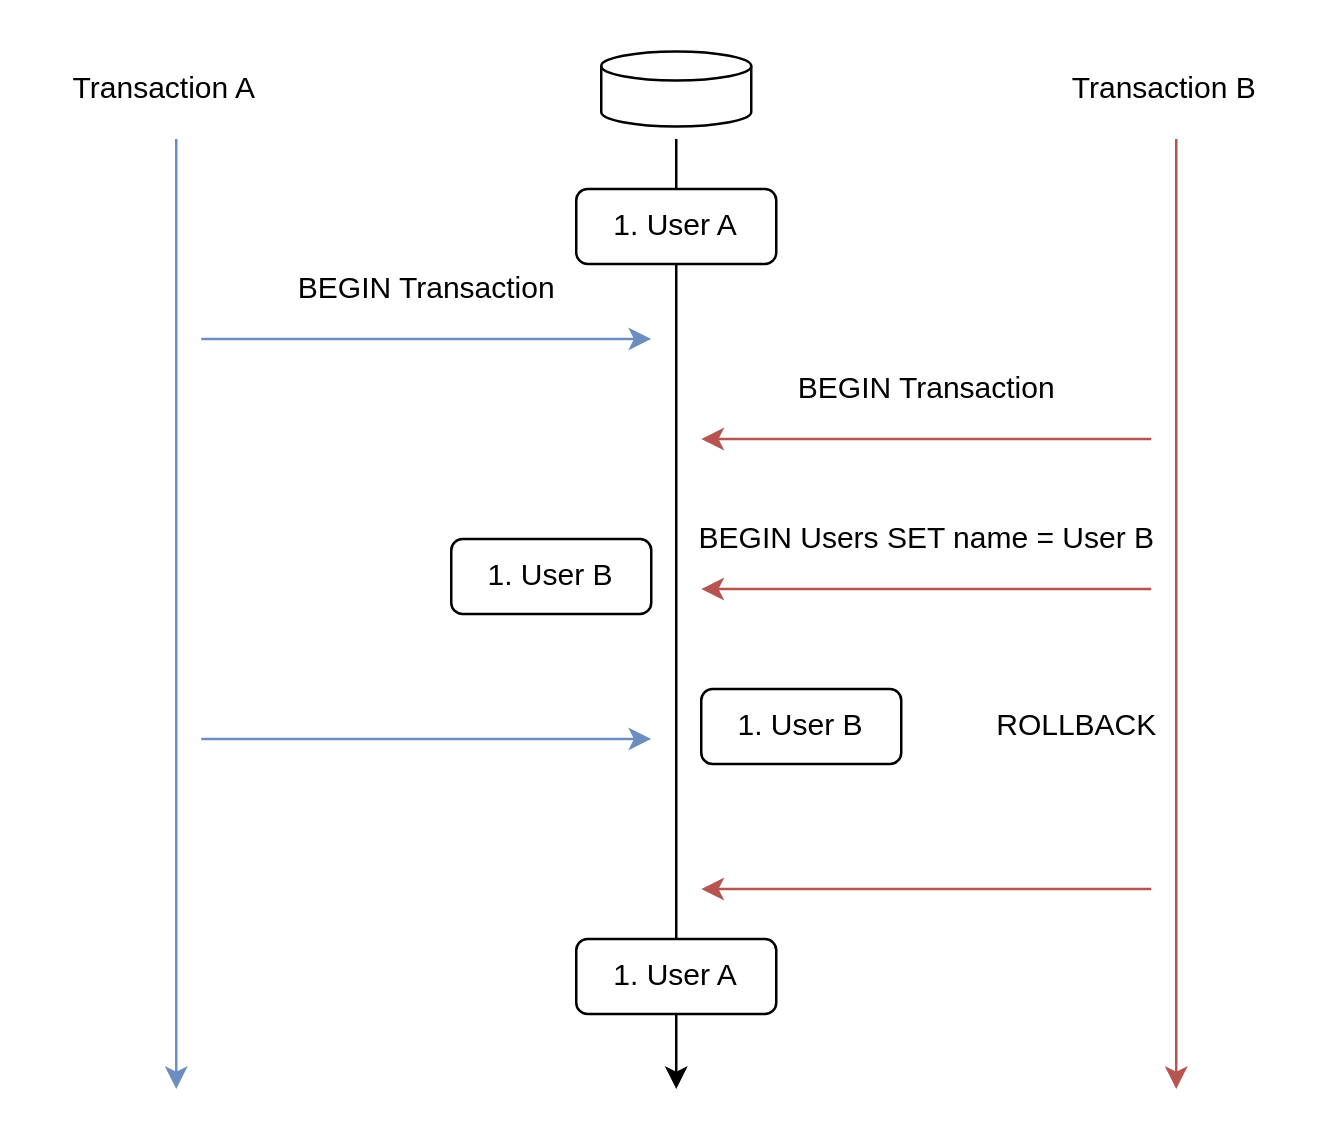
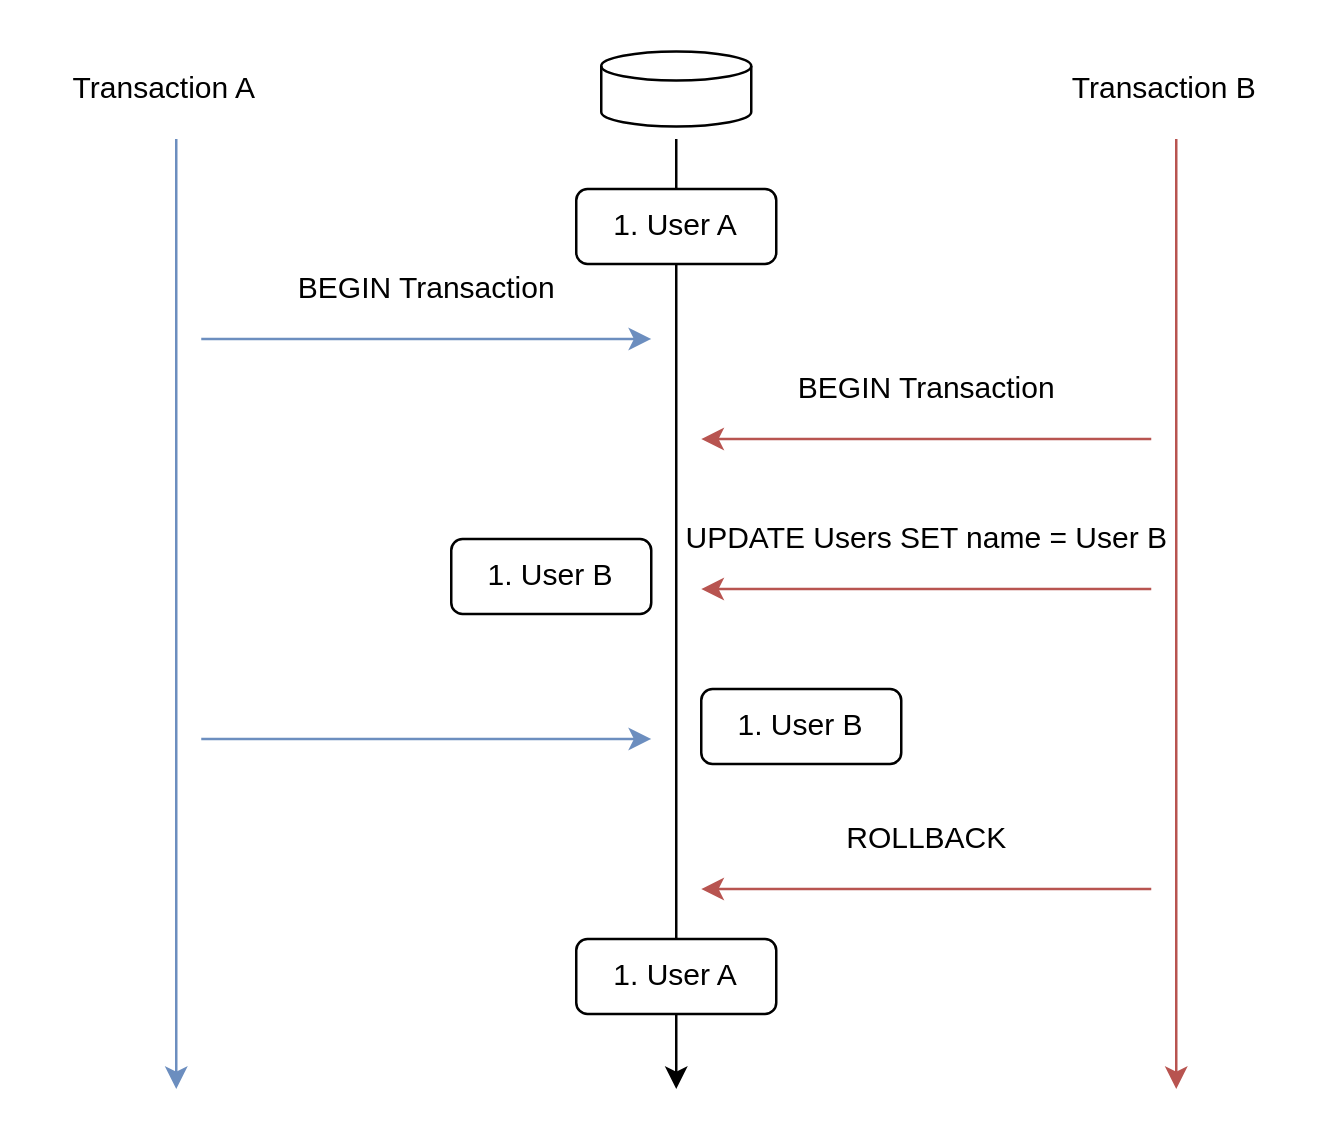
(928, 539) -> (928, 539)
(1076, 726) -> (926, 839)
